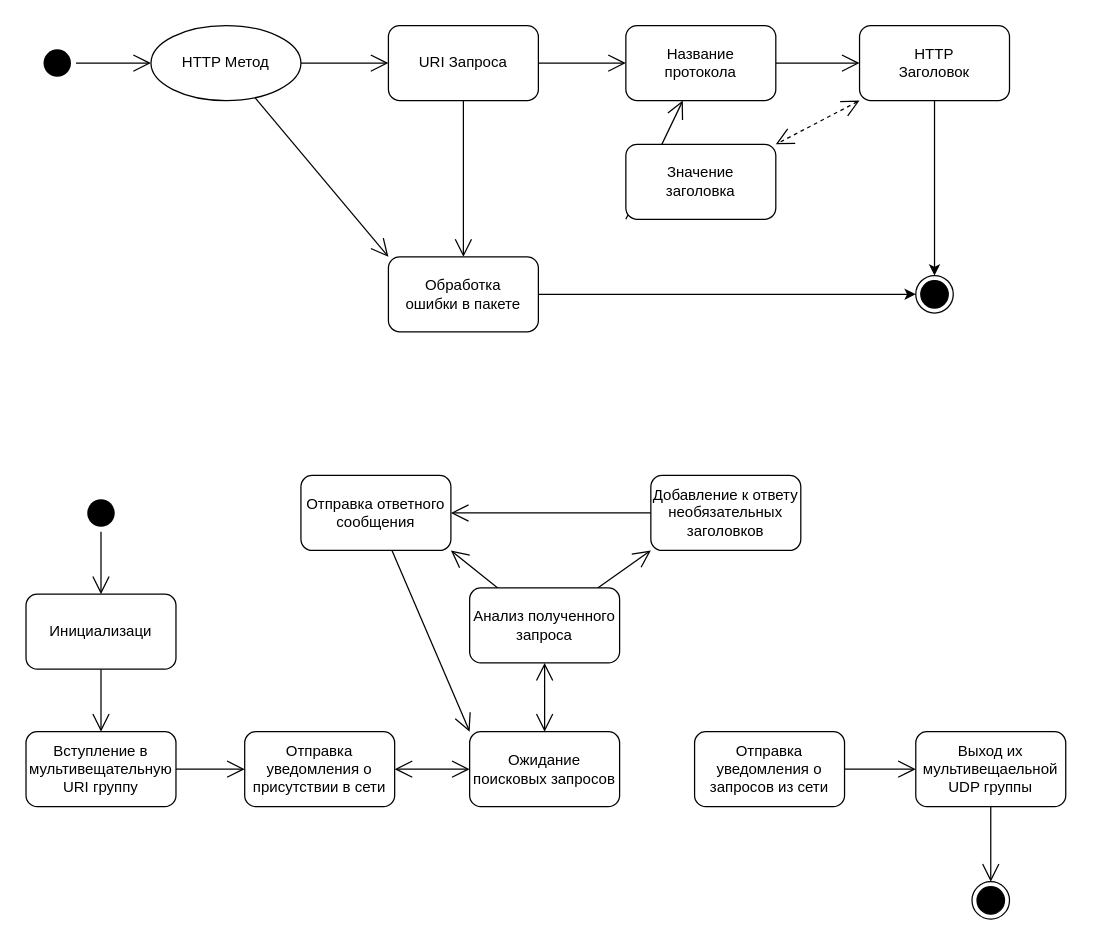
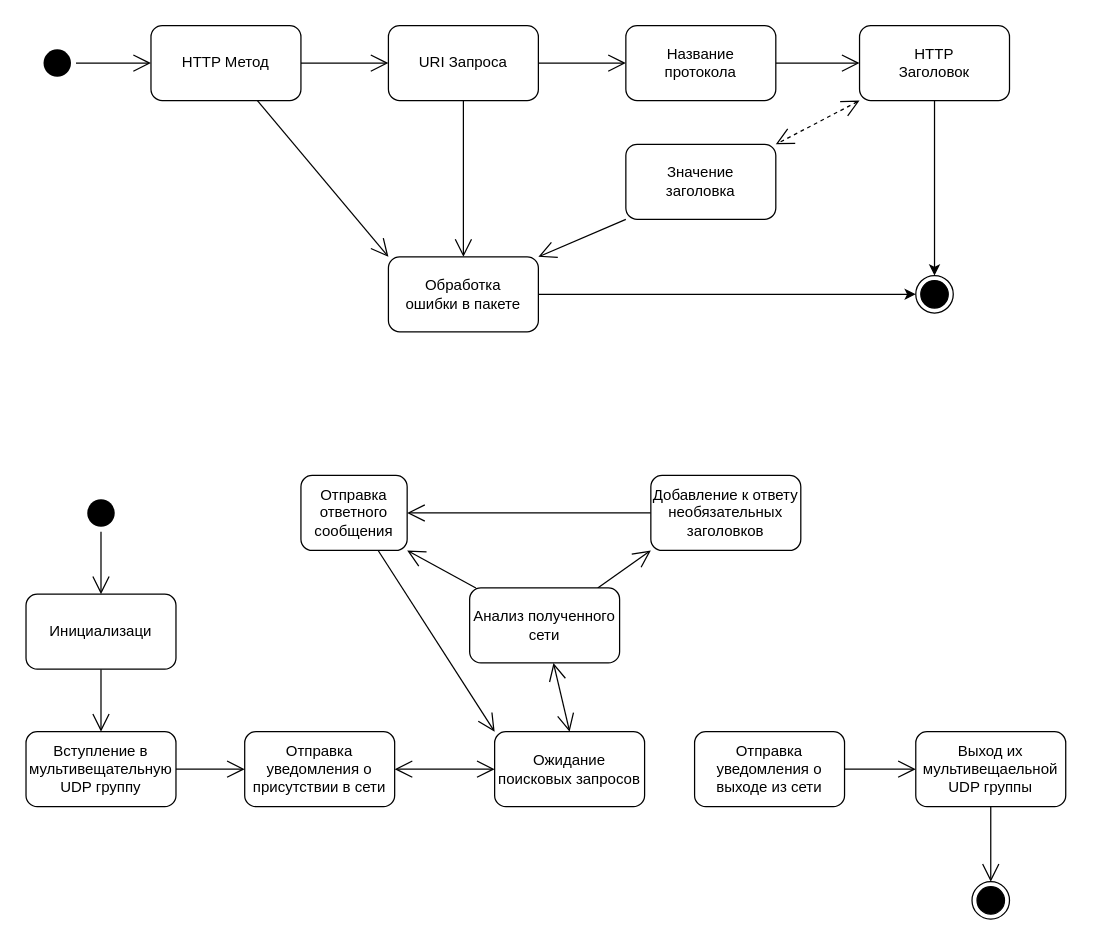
(226, 63) -> (226, 63)
(671, 124) -> (583, 238)
(376, 513) -> (354, 513)
(544, 626) -> (544, 626)
(101, 769) -> (101, 769)
(544, 769) -> (569, 769)
(769, 769) -> (769, 769)
